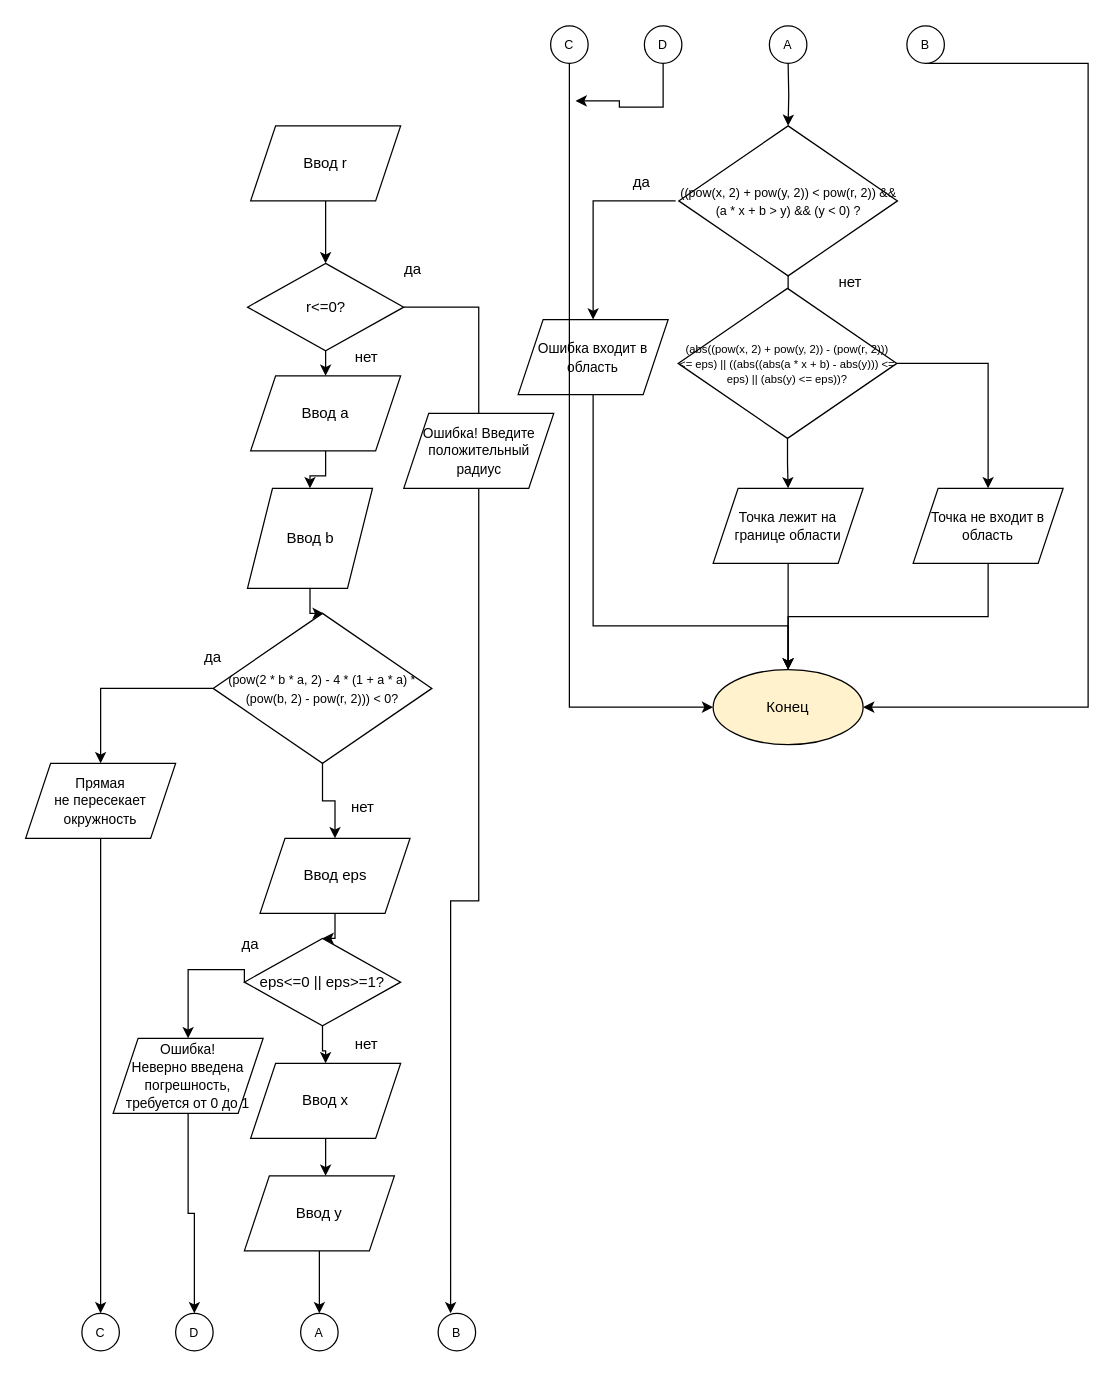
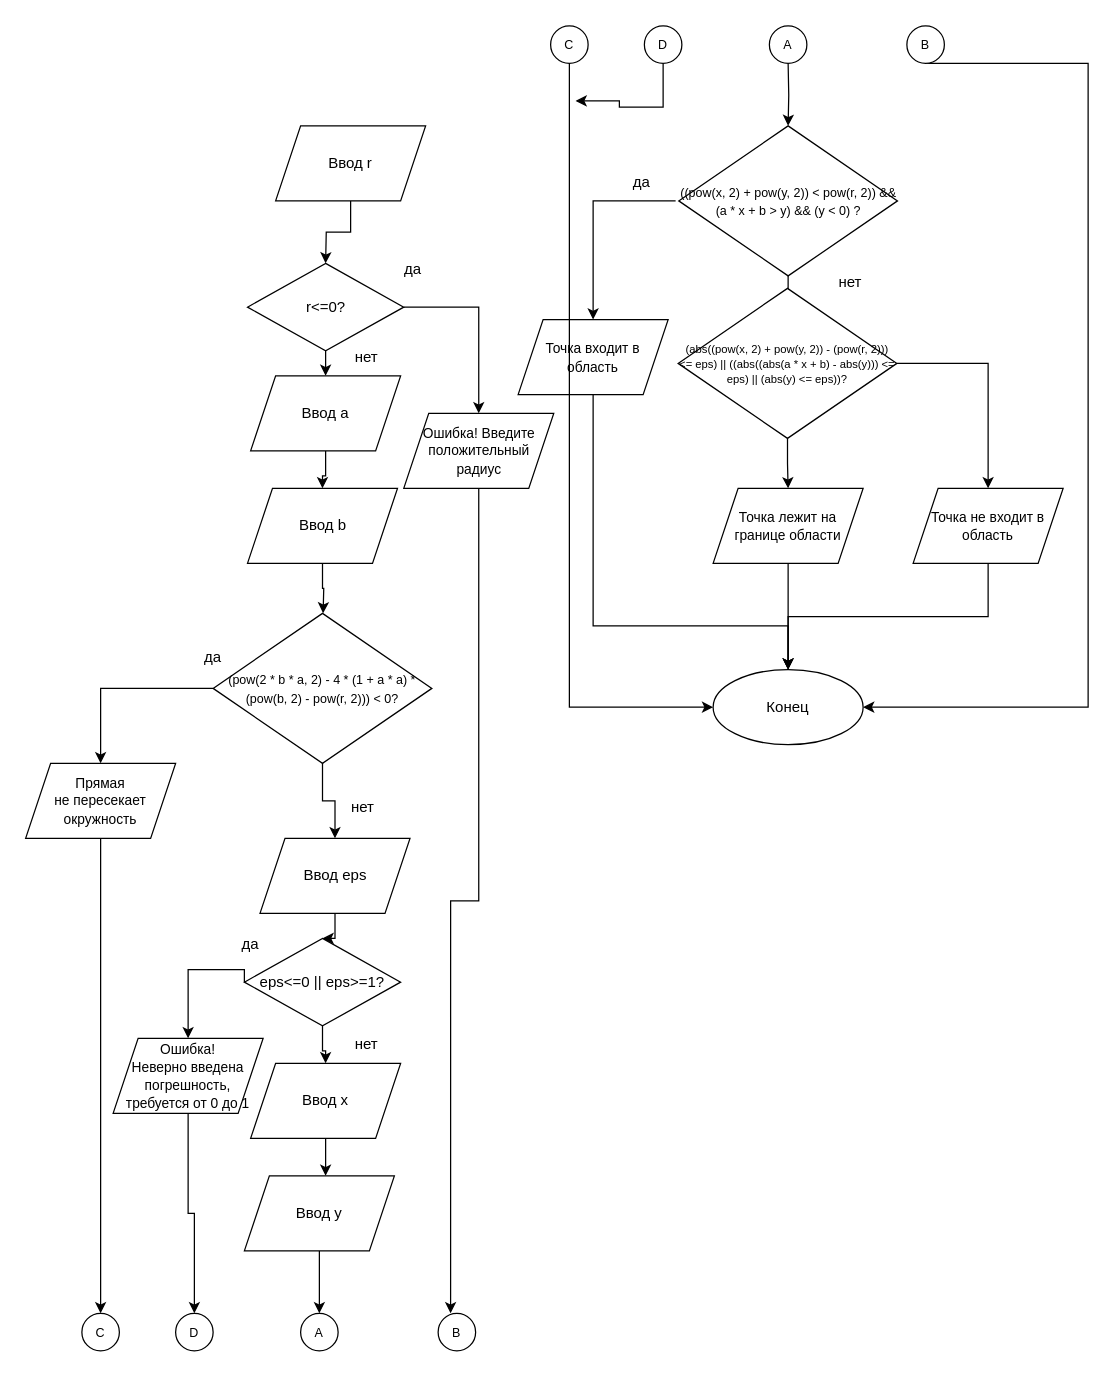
(326, 163) -> (351, 163)
(593, 357) -> (593, 357)
(479, 406) -> (479, 403)
(310, 538) -> (323, 526)
(788, 707) -> (788, 707)
